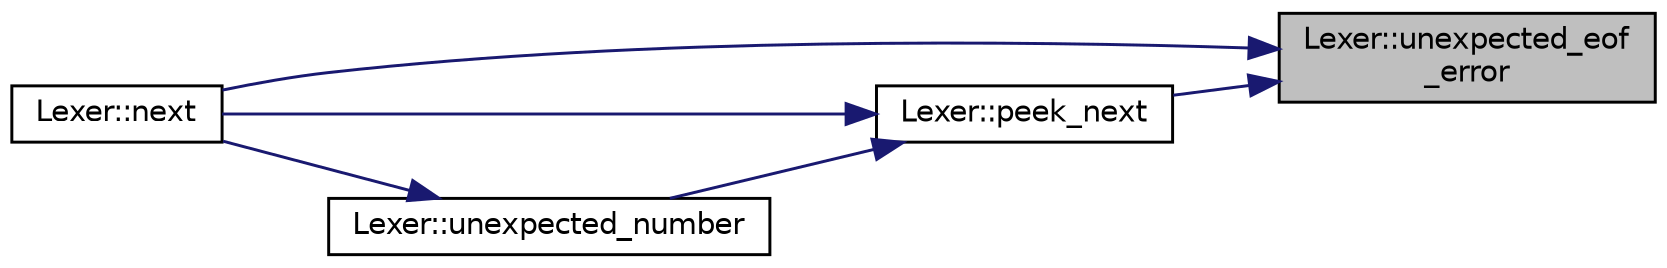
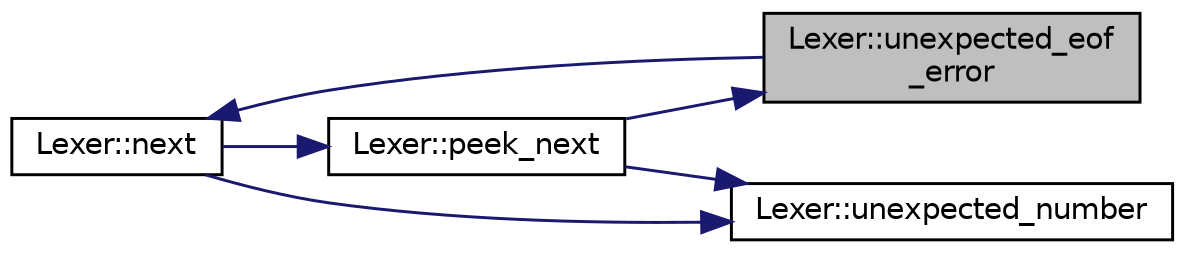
(734, 46) -> (499, 70)
(772, 174) -> (671, 173)
